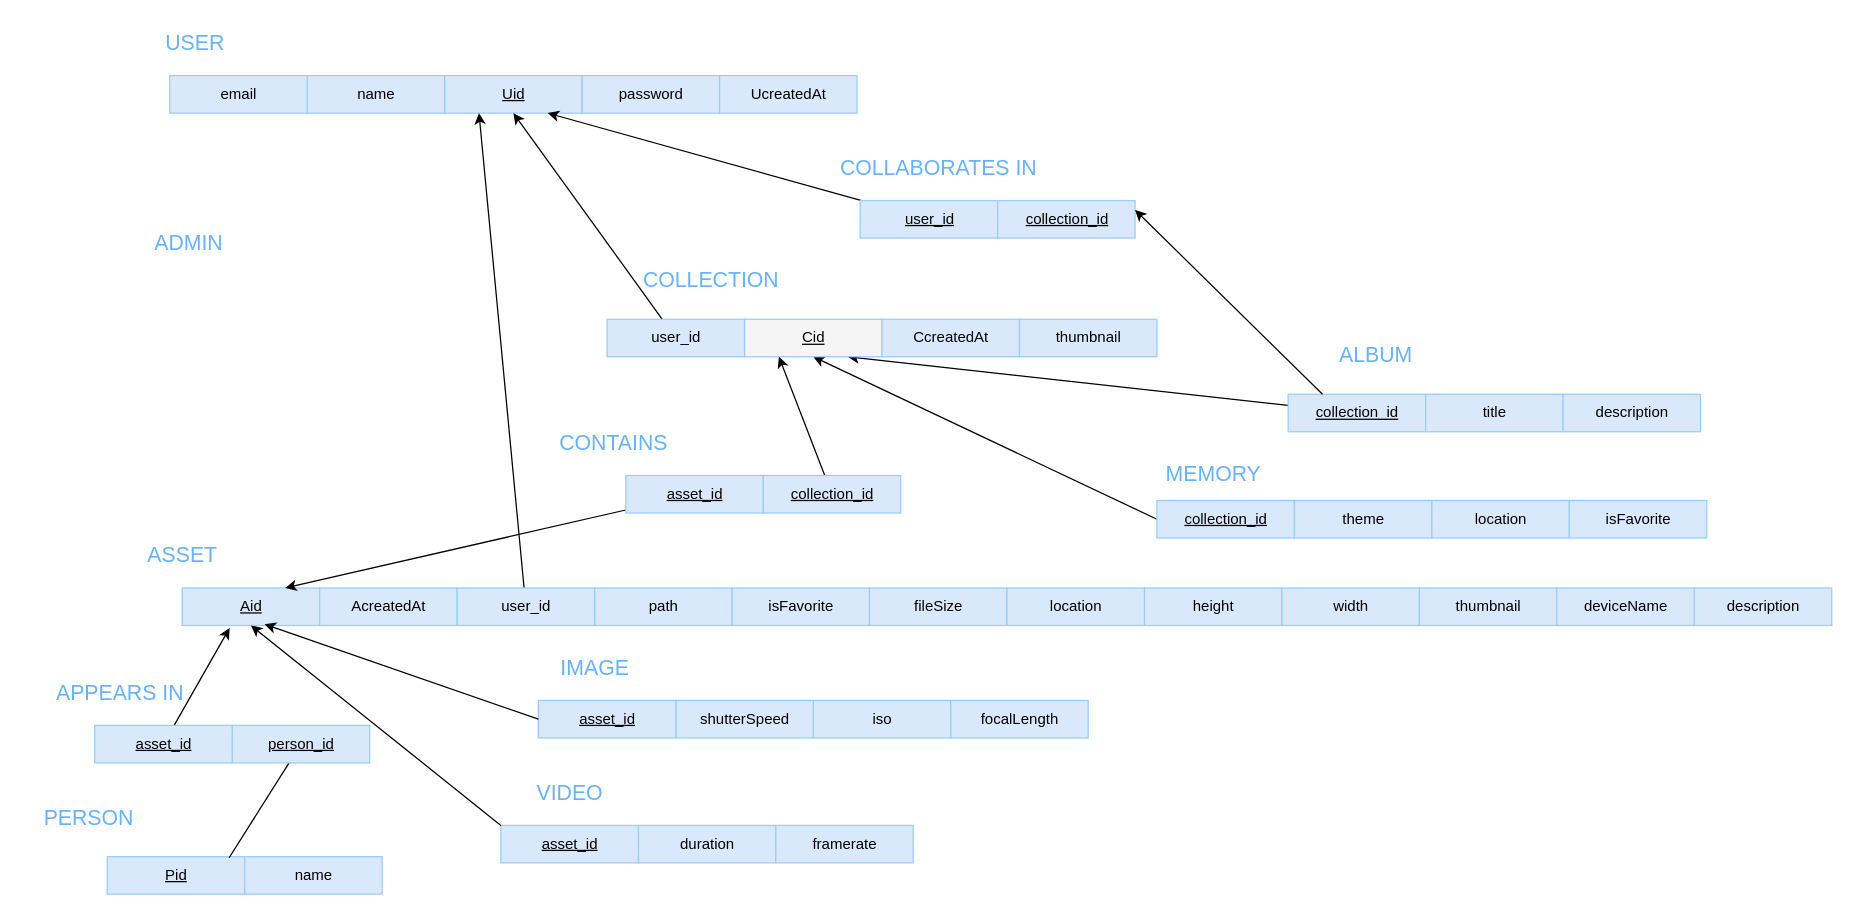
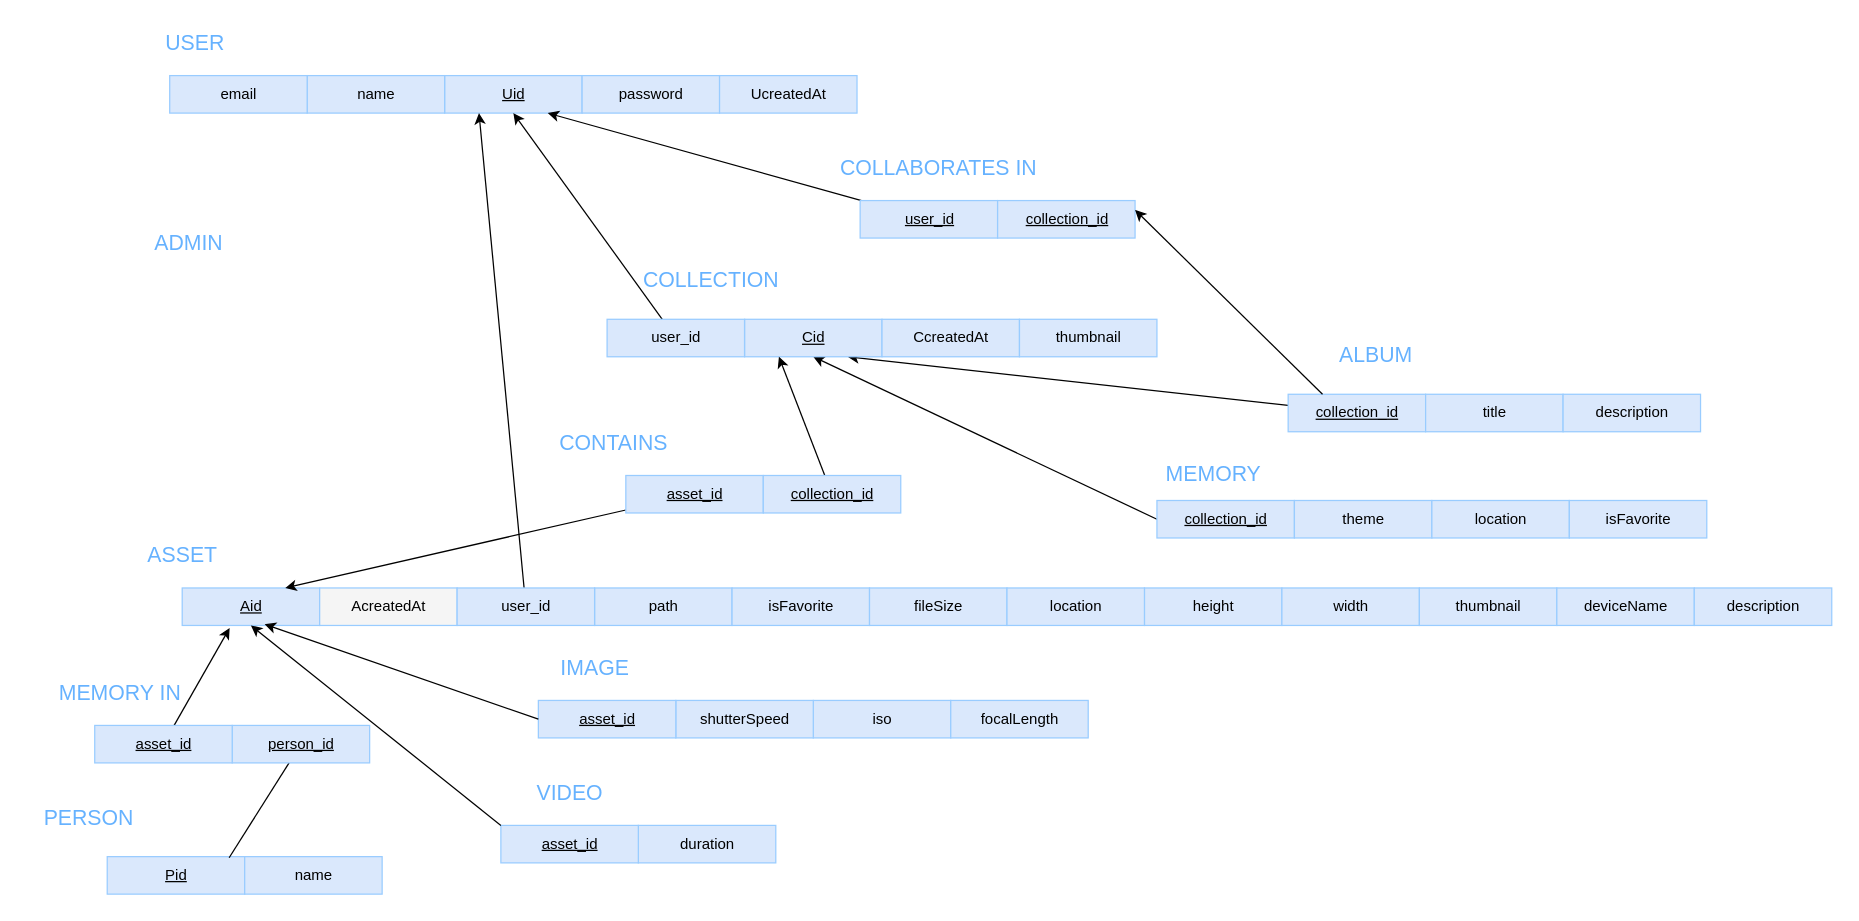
(813, 338) -> (813, 338)
(388, 607) -> (388, 607)
(120, 694) -> (120, 694)
(844, 844) -> none
